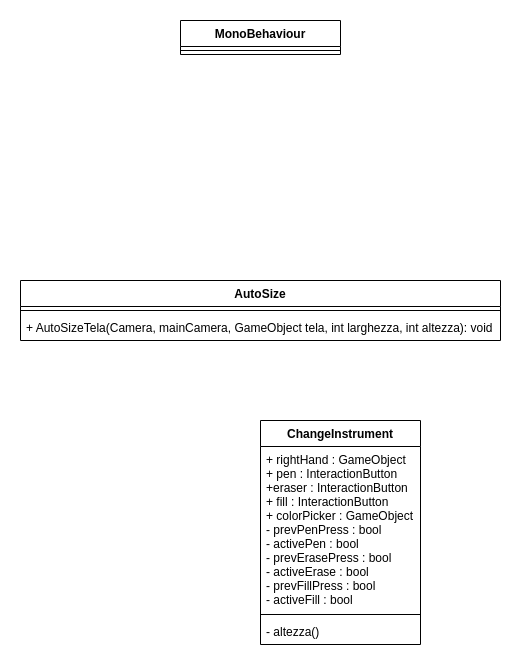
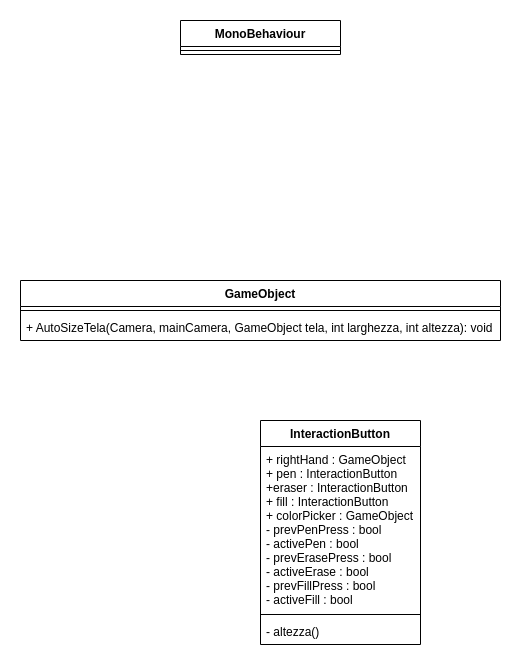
(260, 294) -> (260, 294)
(340, 434) -> (340, 434)
